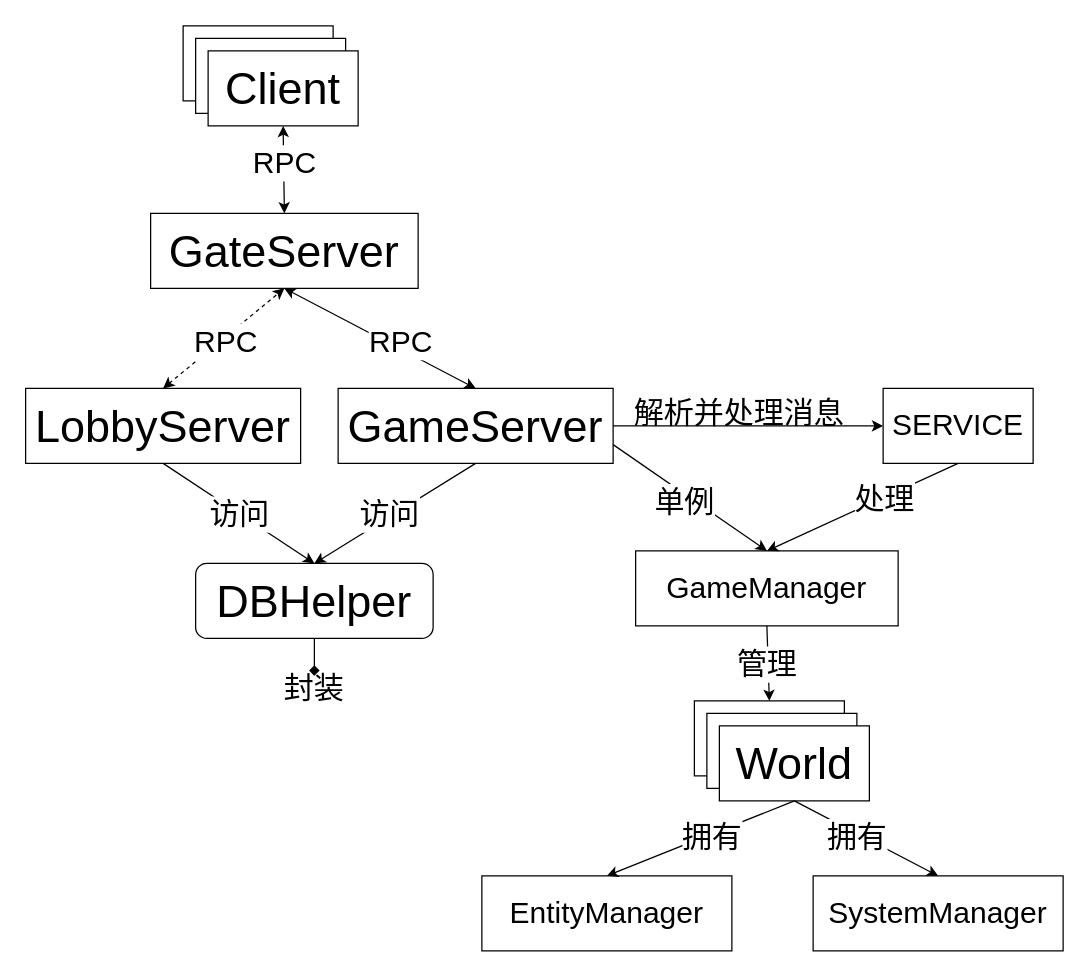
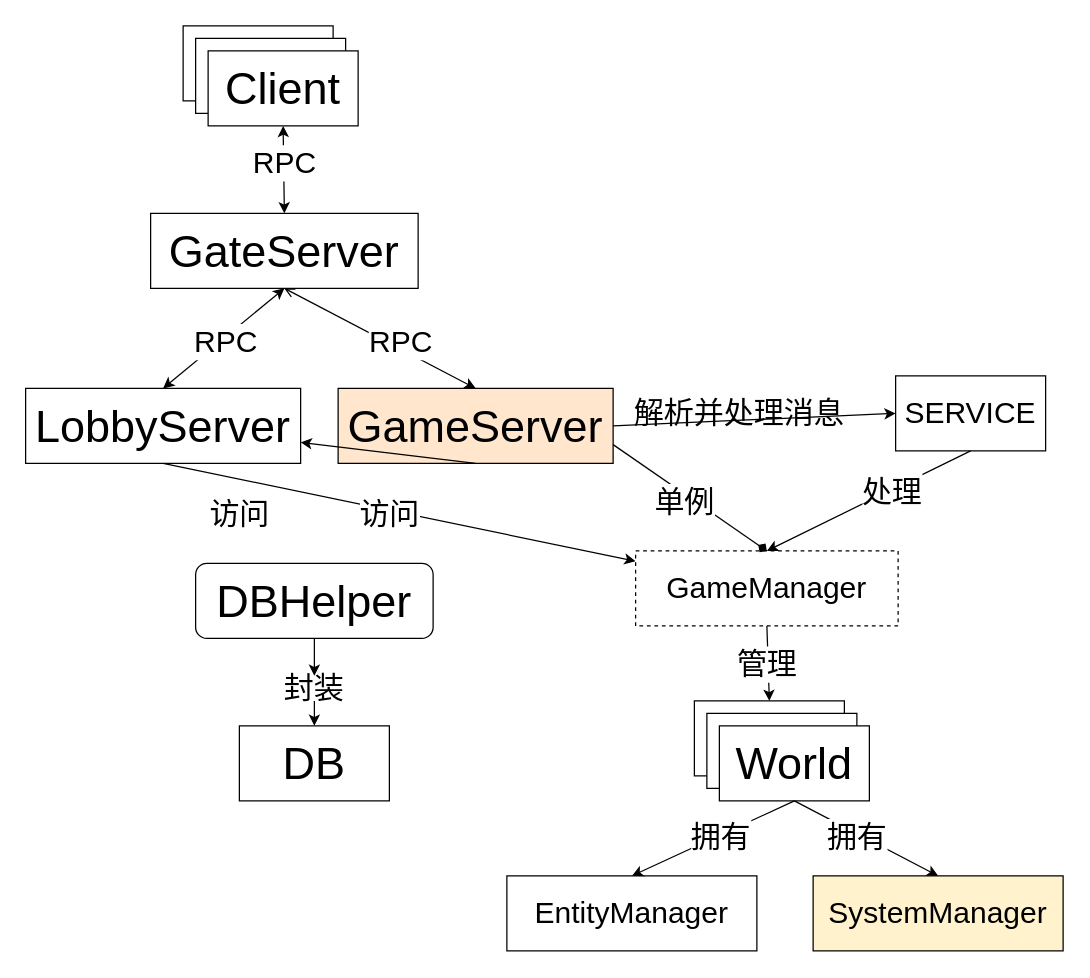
(293, 293) -> (290, 291)
(259, 309) -> (259, 309)
(476, 426) -> (476, 426)
(958, 426) -> (971, 413)
(188, 480) -> (523, 538)
(447, 481) -> (392, 453)
(759, 545) -> (758, 545)
(767, 588) -> (767, 588)
(314, 665) -> (314, 666)
none -> (314, 709)
none -> (314, 763)
(607, 913) -> (632, 913)
(938, 913) -> (938, 913)
